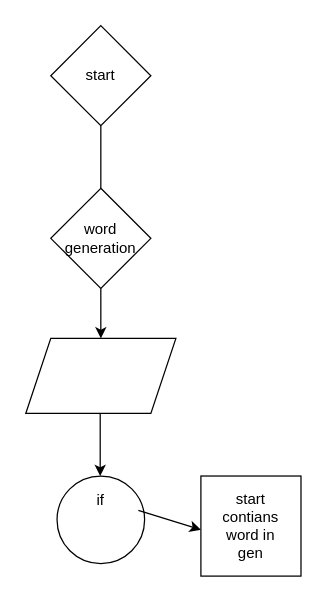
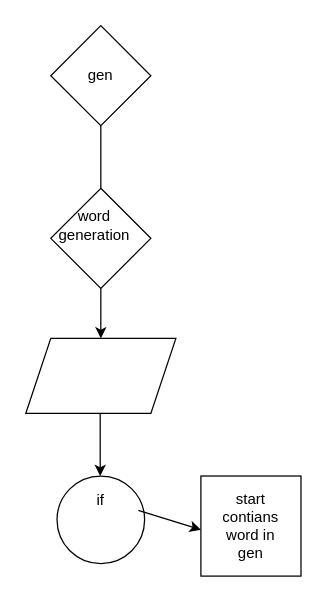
(101, 76) -> (101, 76)
(101, 238) -> (94, 226)
